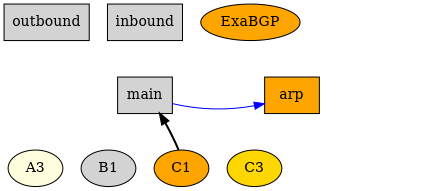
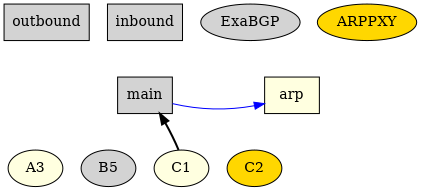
(250, 22) -> (250, 22)
none -> (367, 22)
(292, 95) -> (292, 95)
(108, 168) -> (108, 168)
(181, 168) -> (181, 168)
(254, 168) -> (254, 168)
